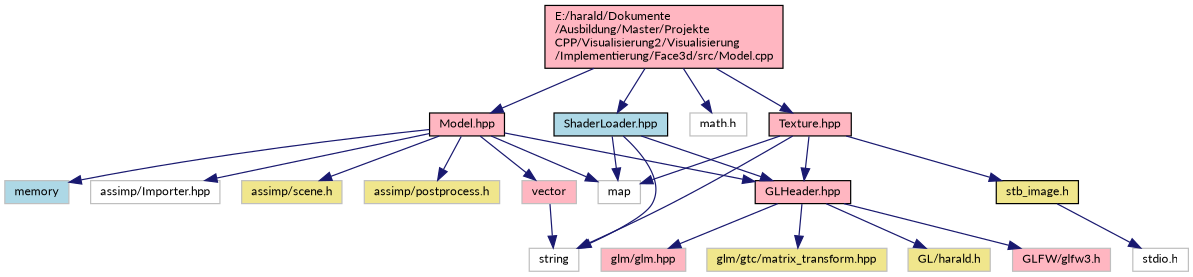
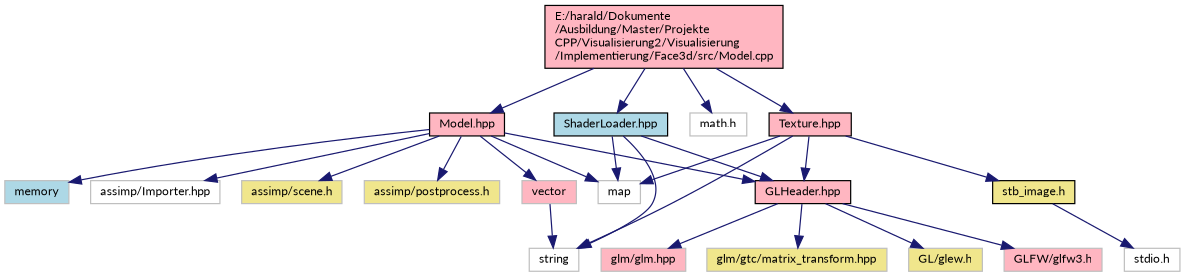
(949, 260) -> (946, 260)
